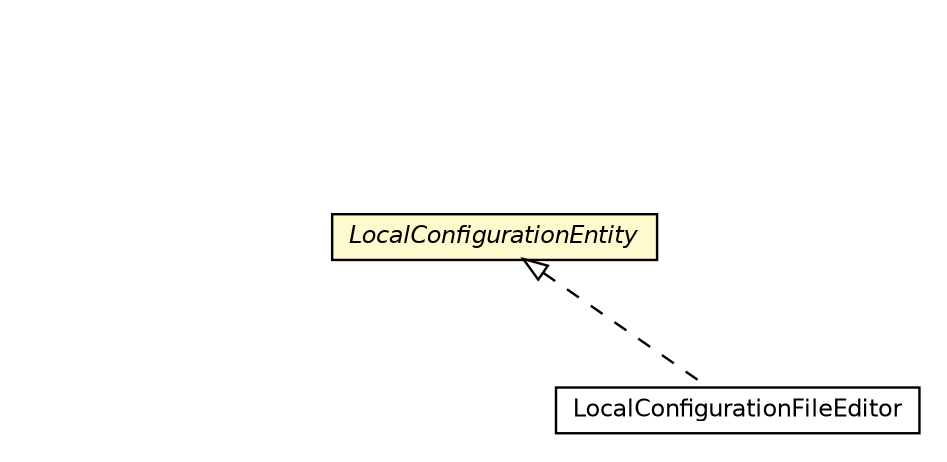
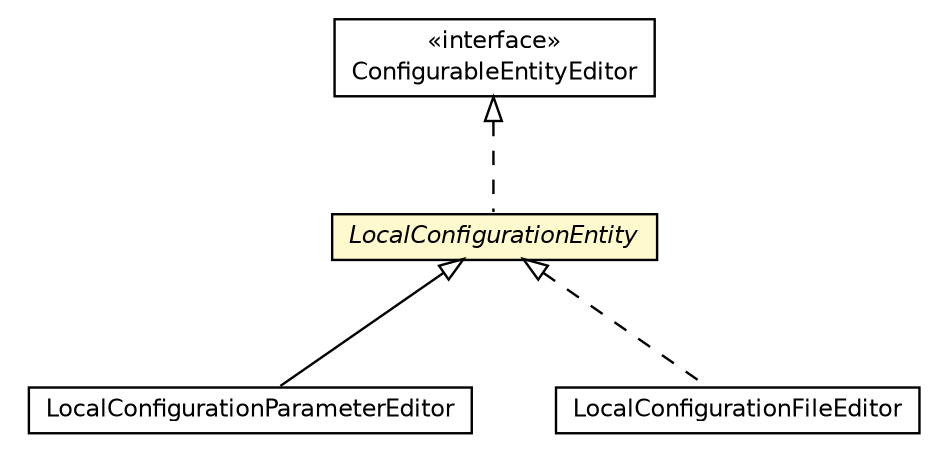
none -> (493, 58)
none -> (250, 409)
